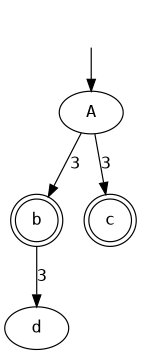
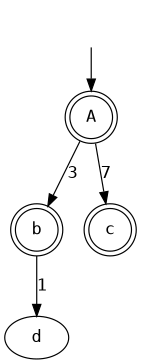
(91, 113) -> (91, 117)
(106, 164) -> (106, 174)
(42, 277) -> (42, 286)
